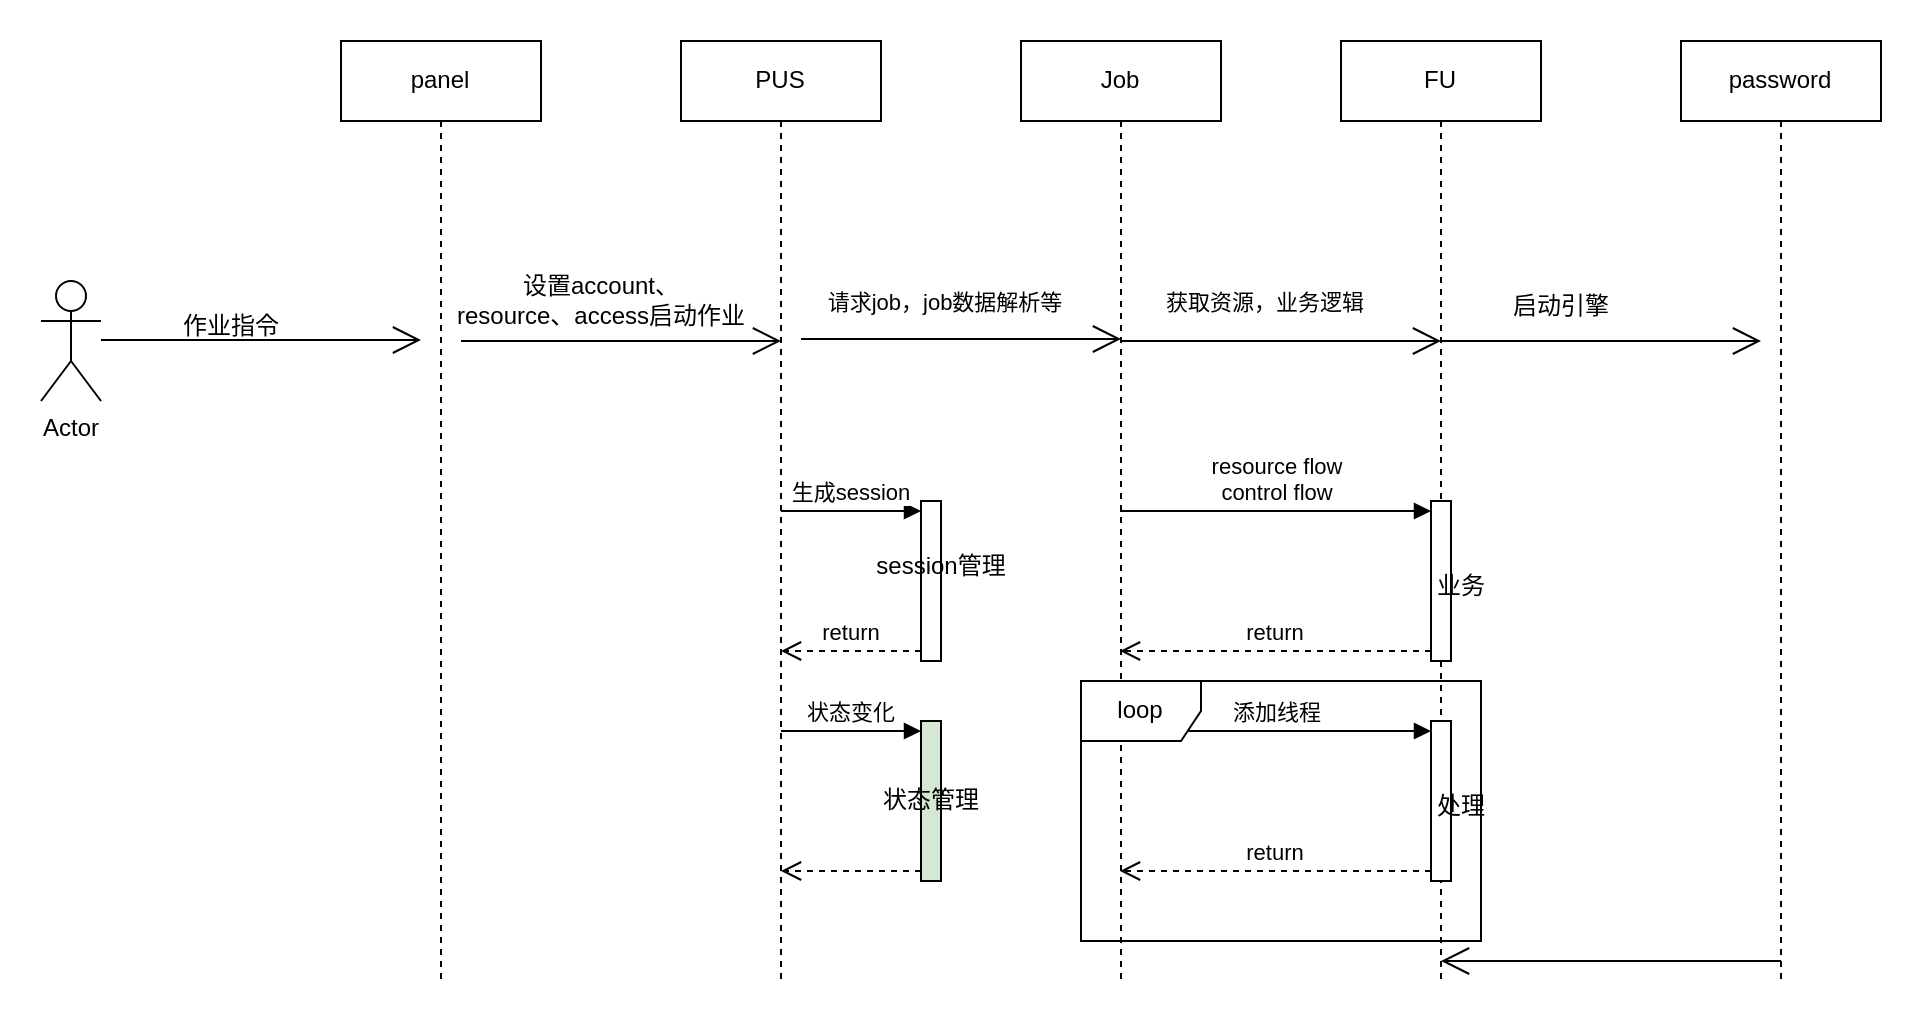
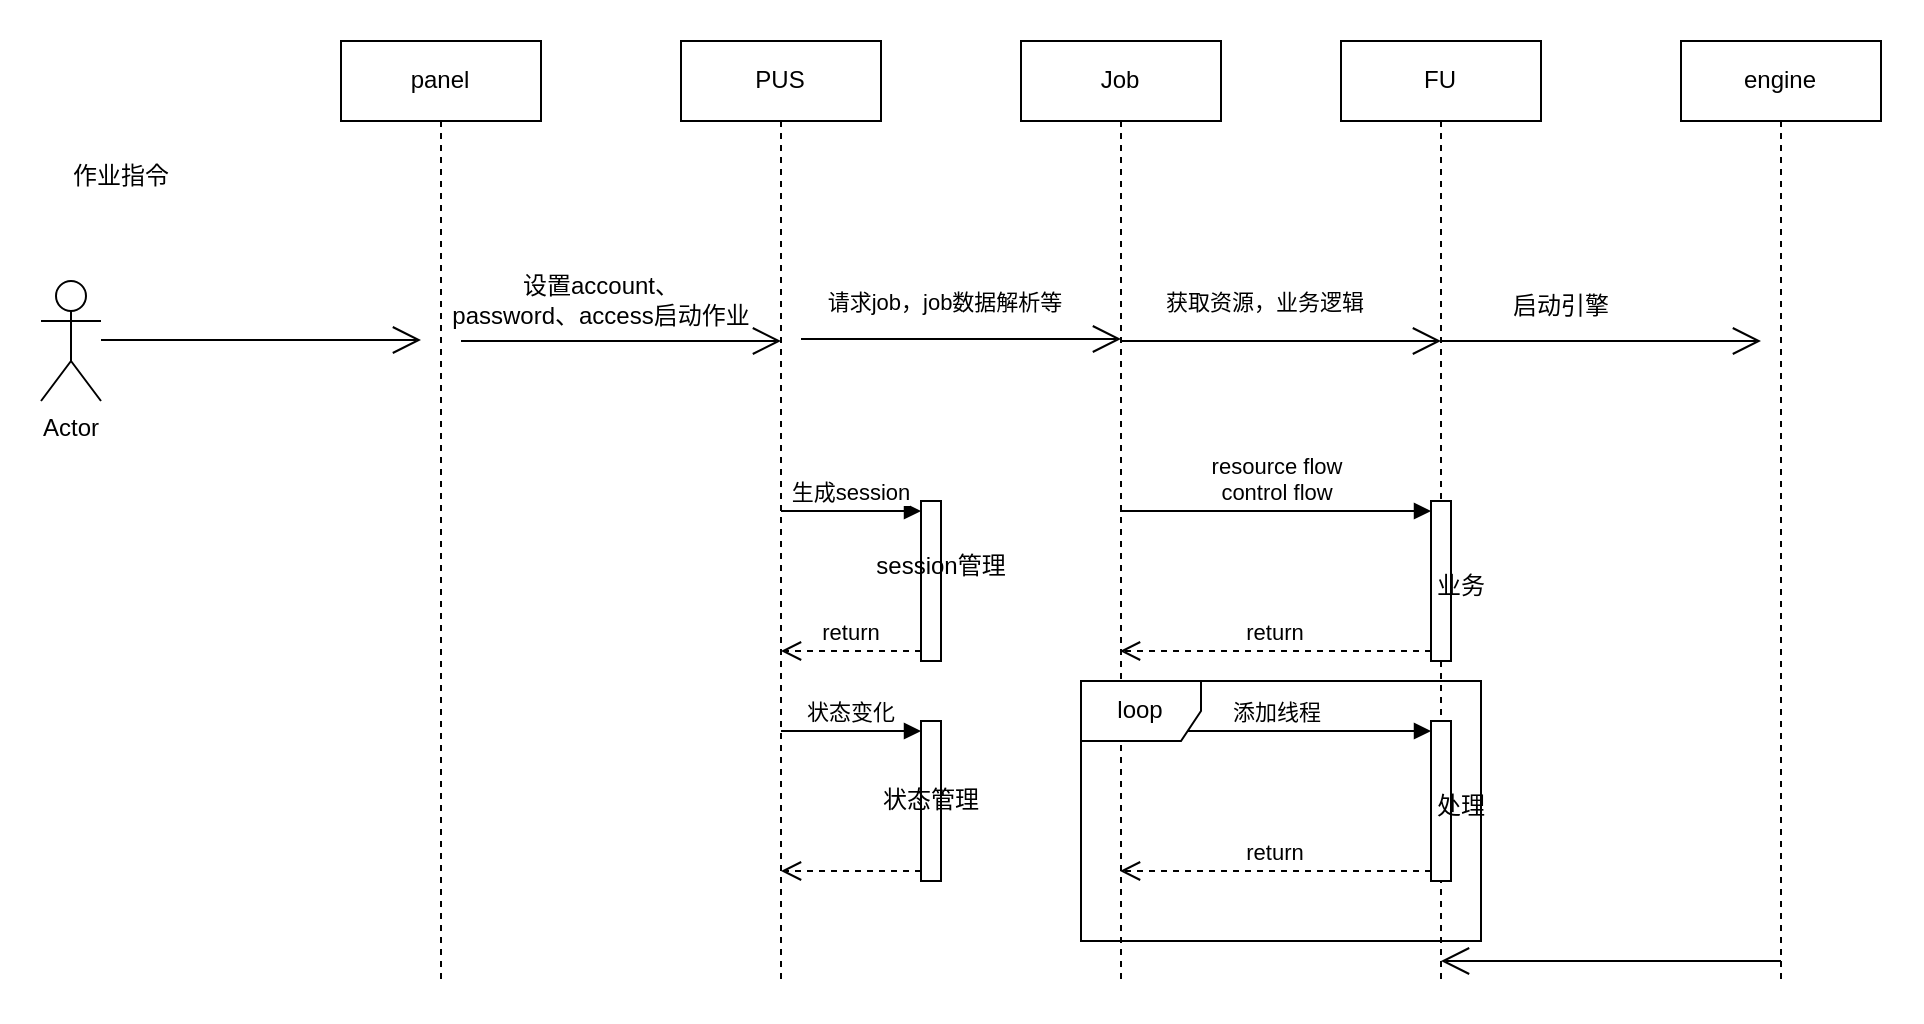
(1781, 81) -> (1781, 81)
(602, 301) -> (602, 301)
(231, 327) -> (121, 177)
(931, 801) -> (931, 801)
